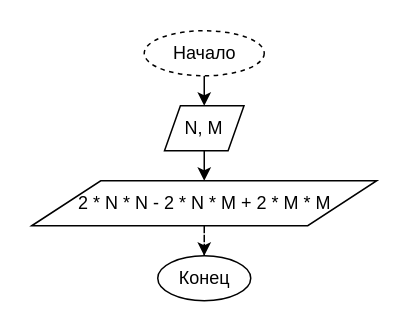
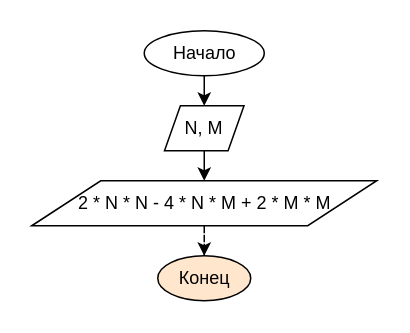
(204, 53) -> (204, 53)
(205, 203) -> (205, 203)
(204, 278) -> (204, 278)
